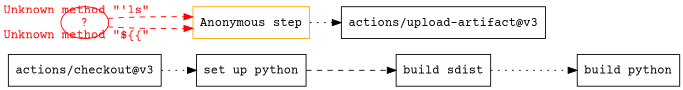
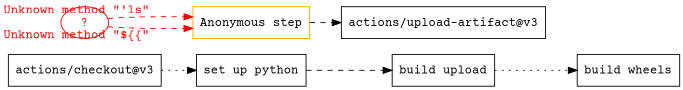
(321, 23) -> (321, 23)
(443, 70) -> (443, 70)
(628, 70) -> (628, 70)
